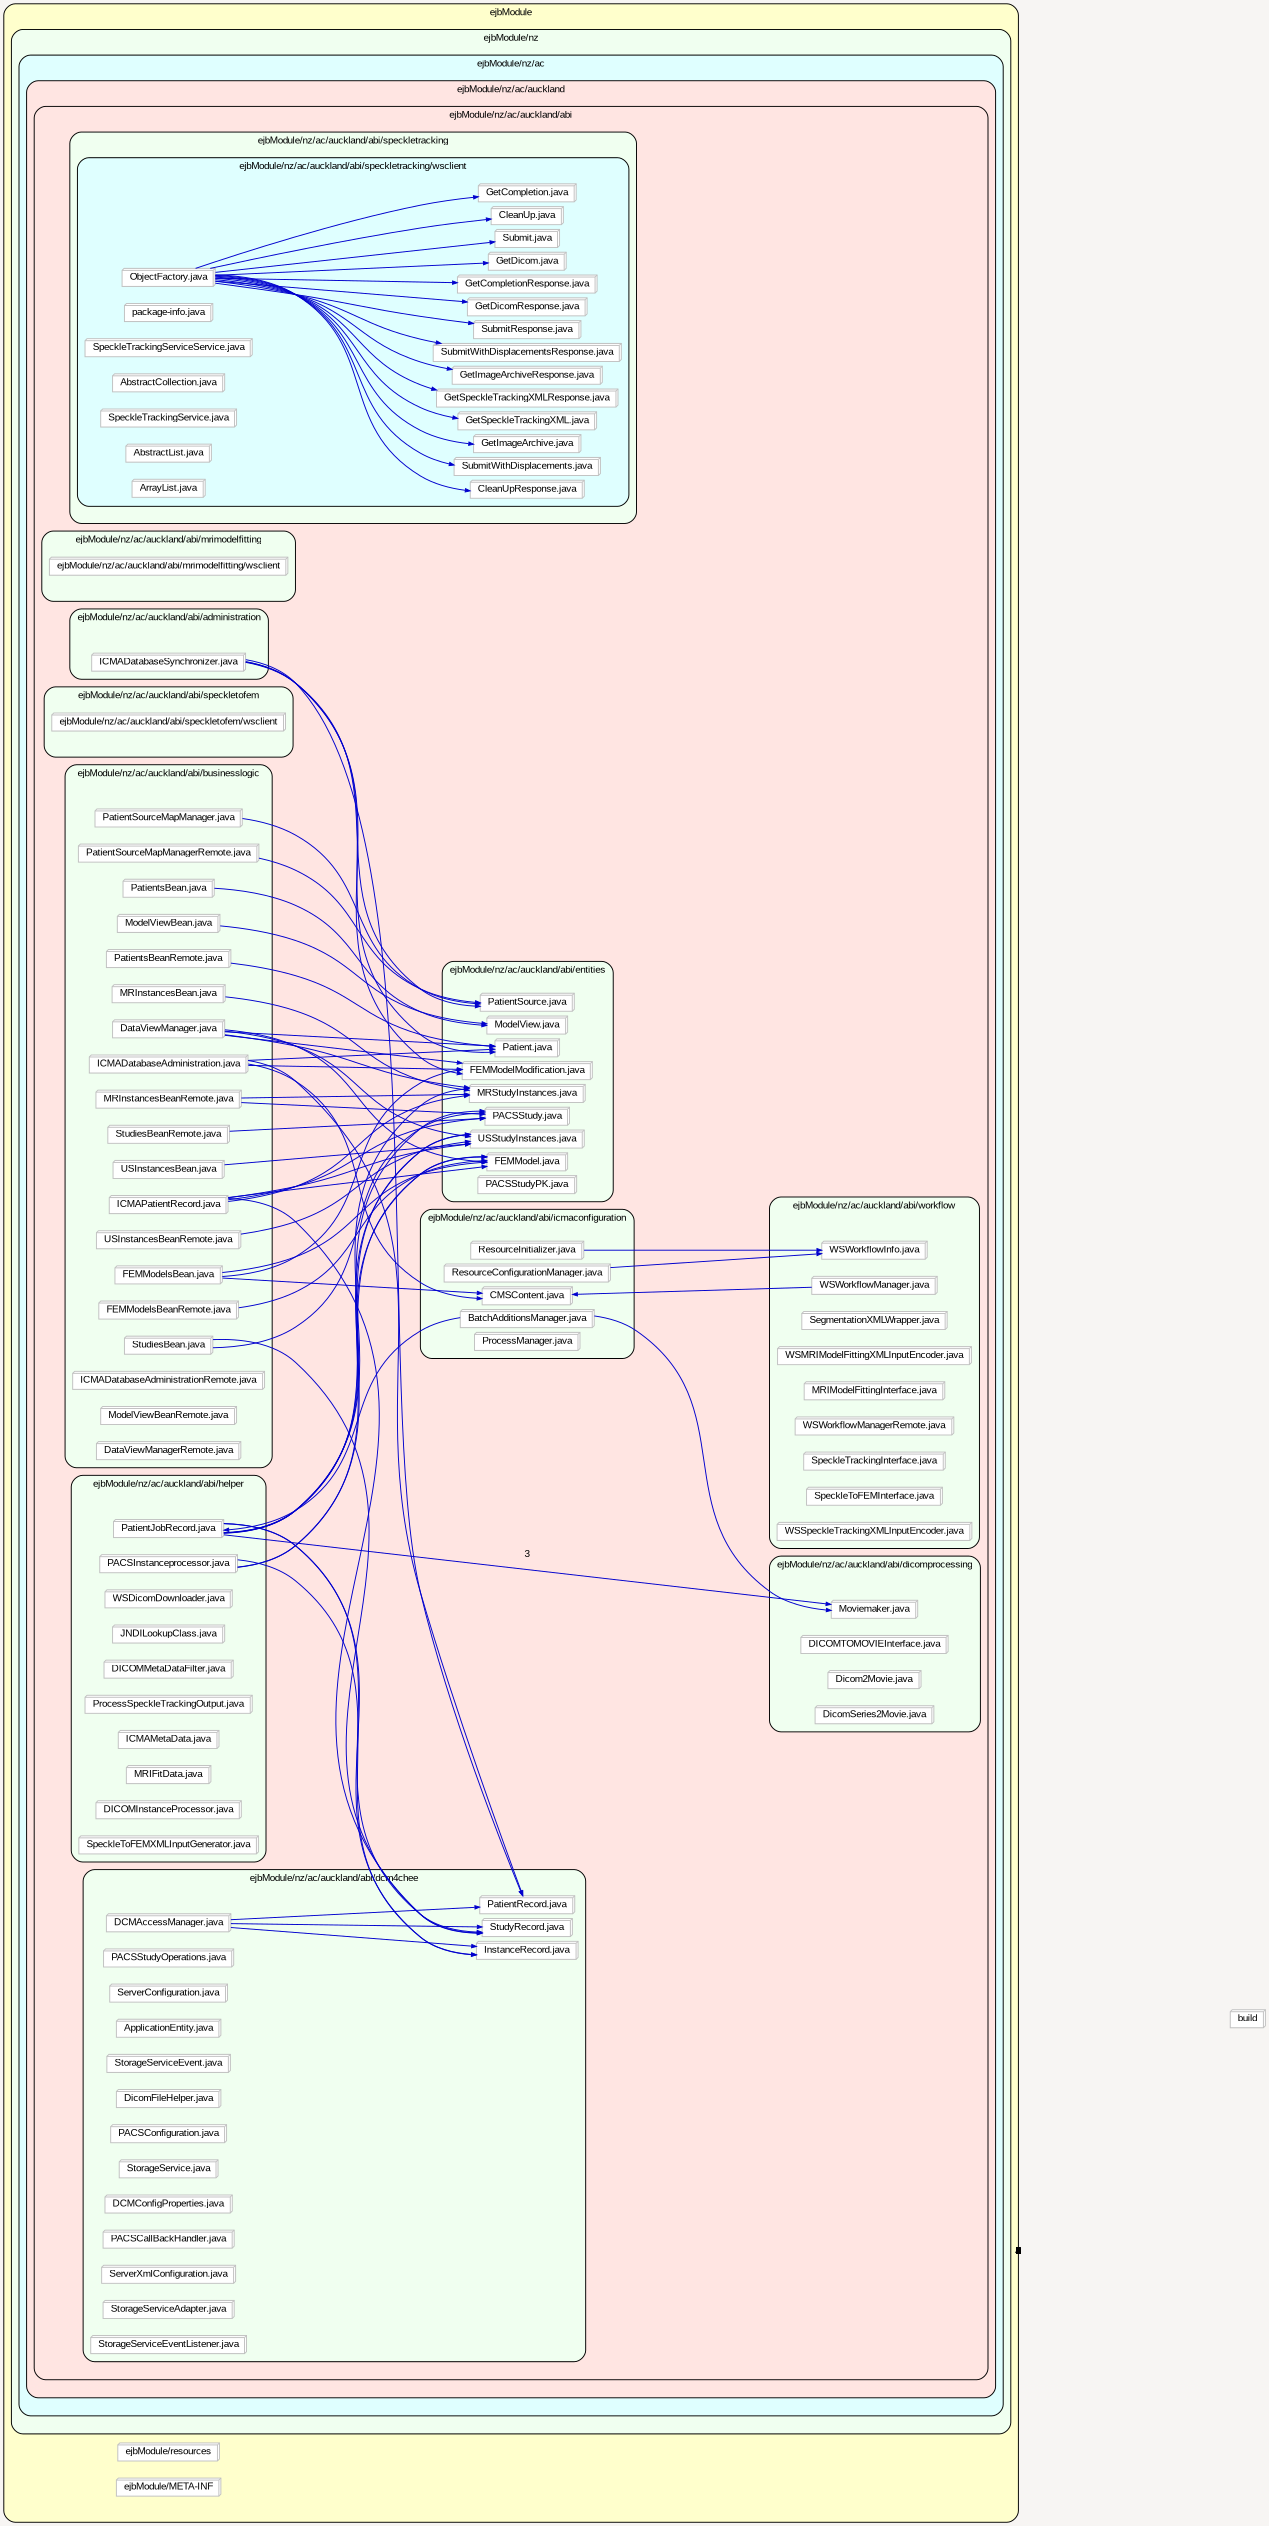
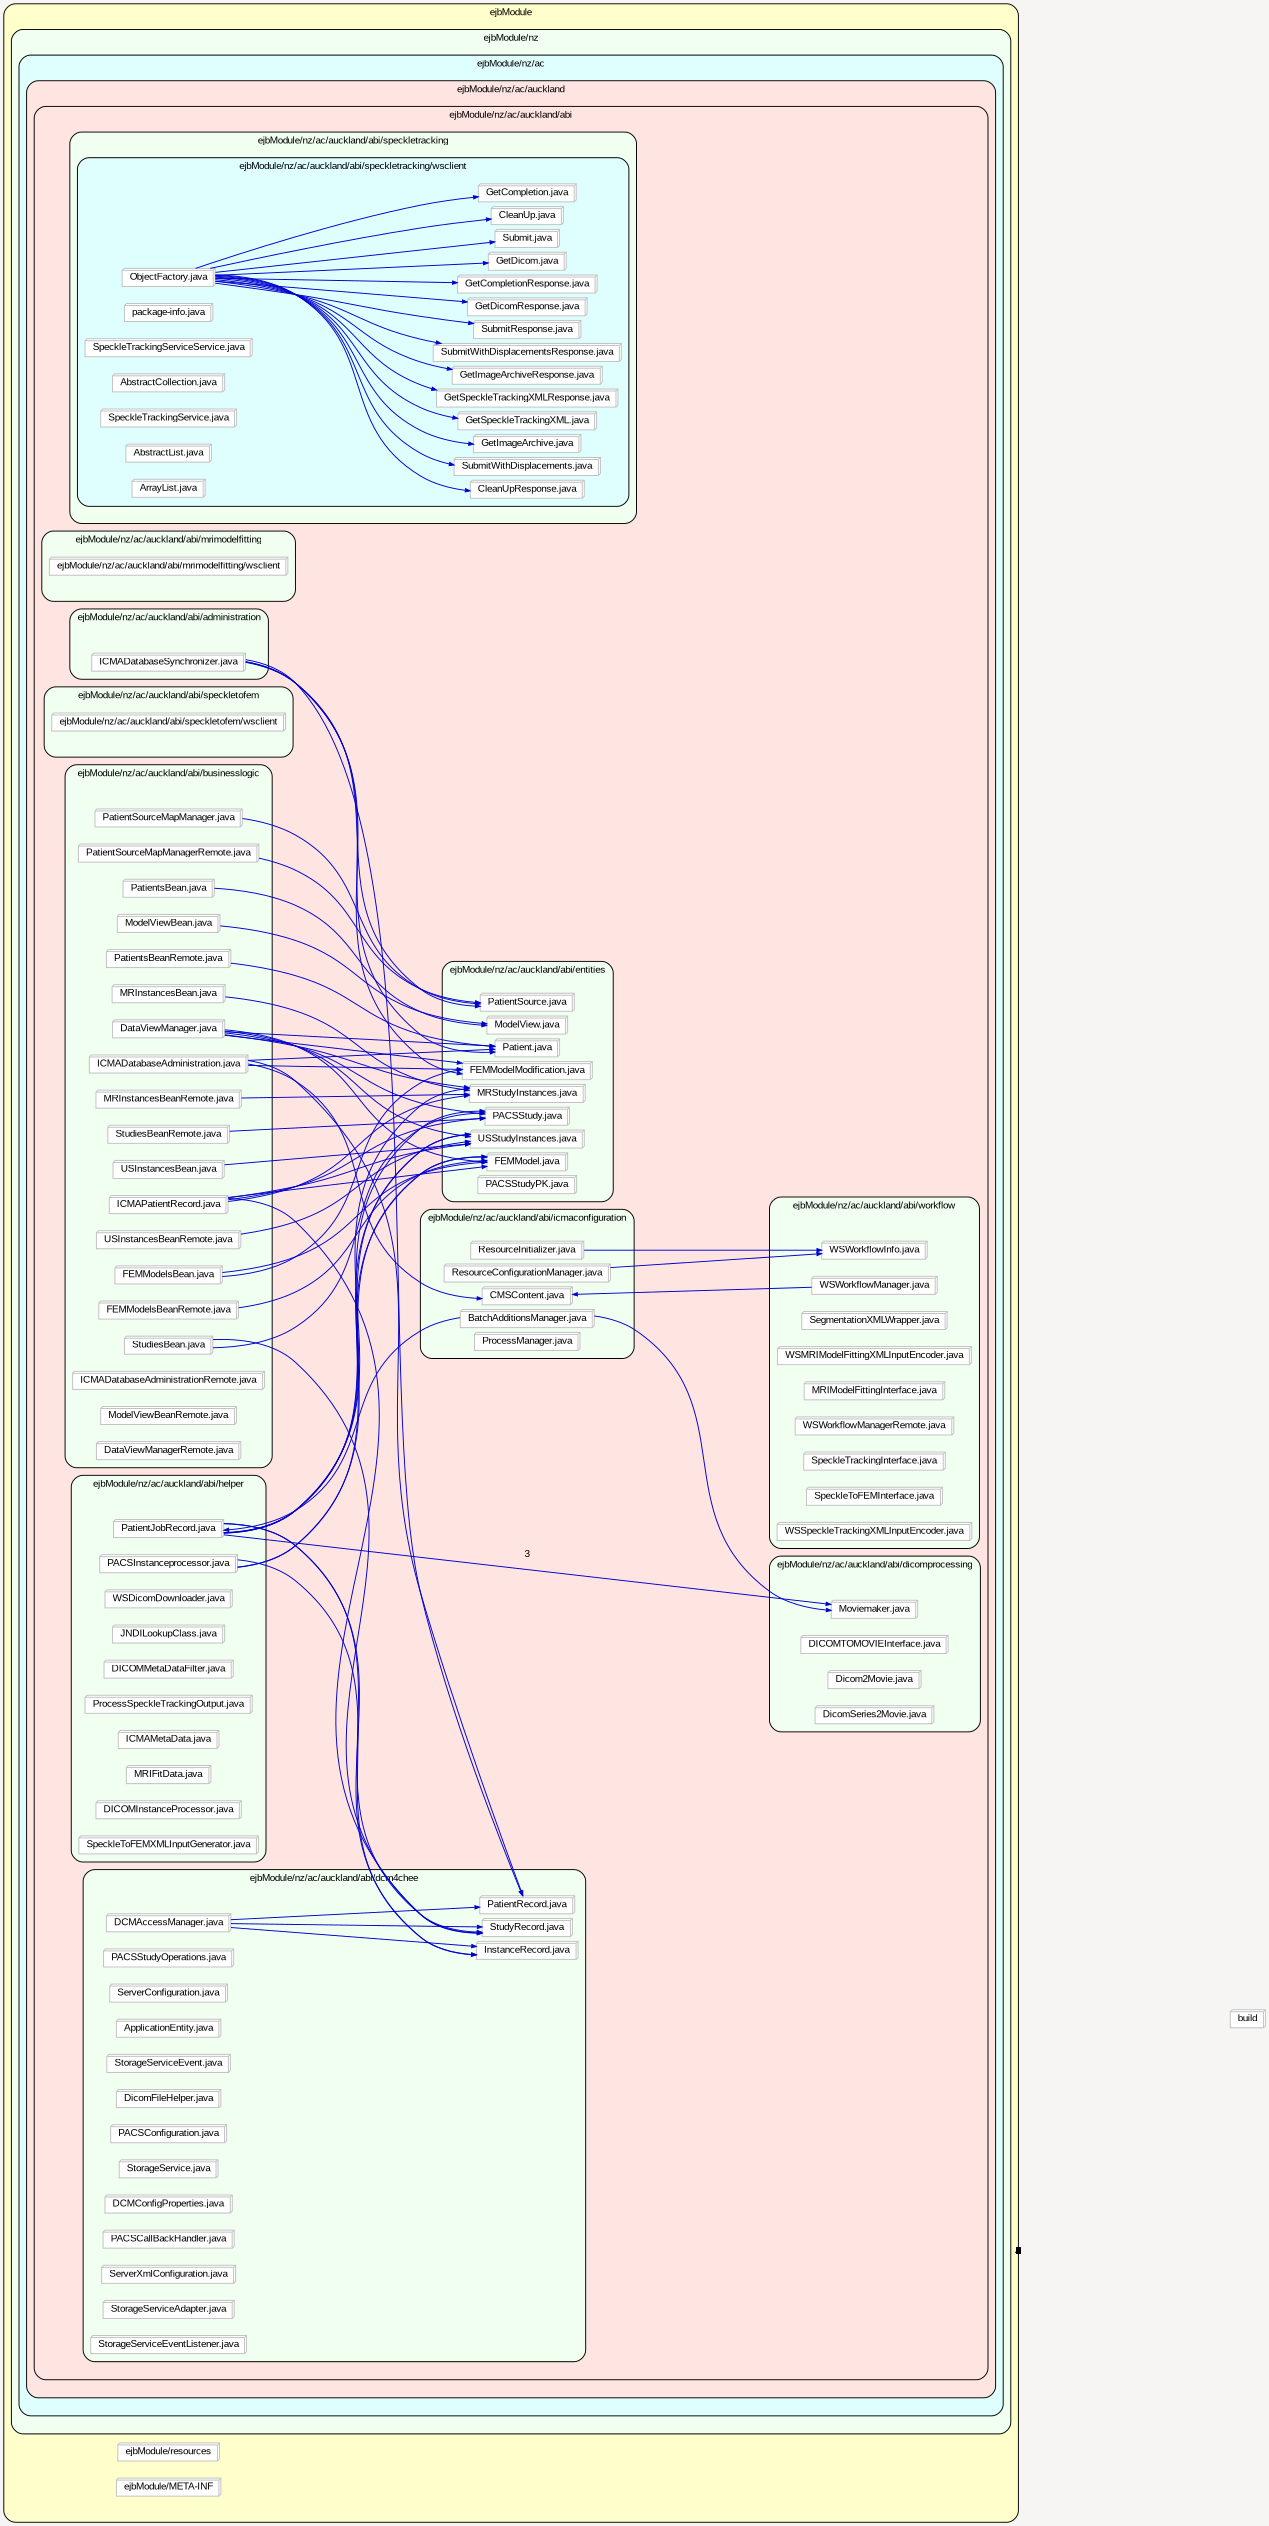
(355, 1108) -> (359, 1075)
(350, 1285) -> none
